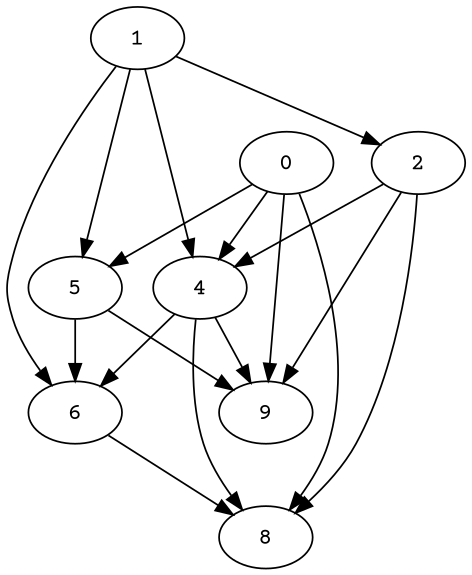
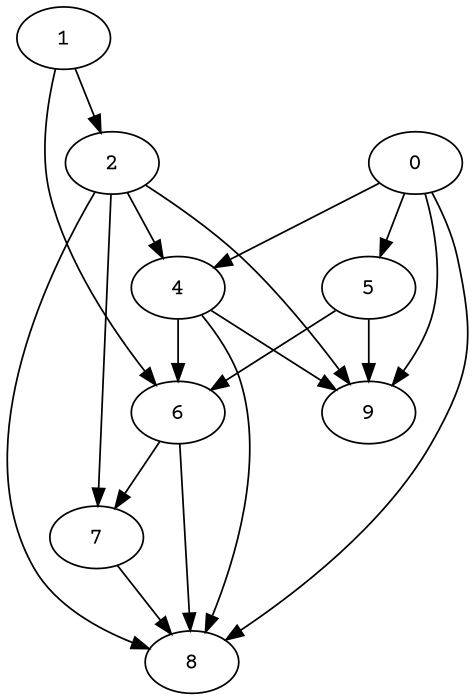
(109, 154) -> none
(167, 154) -> none
none -> (97, 537)
